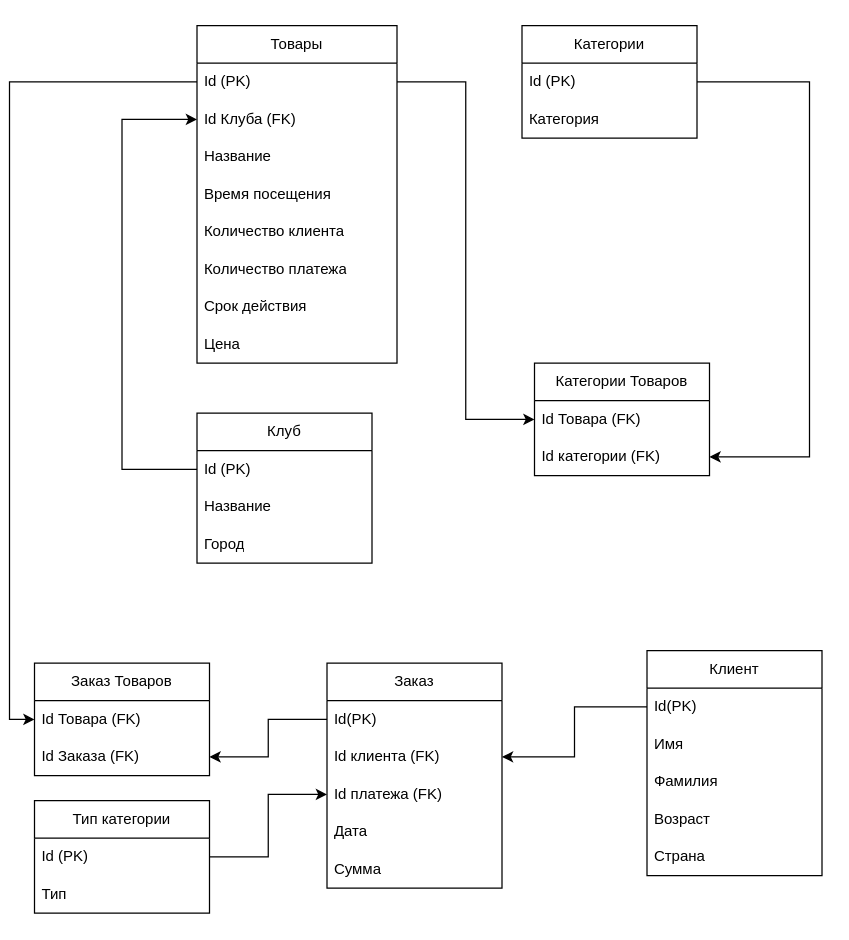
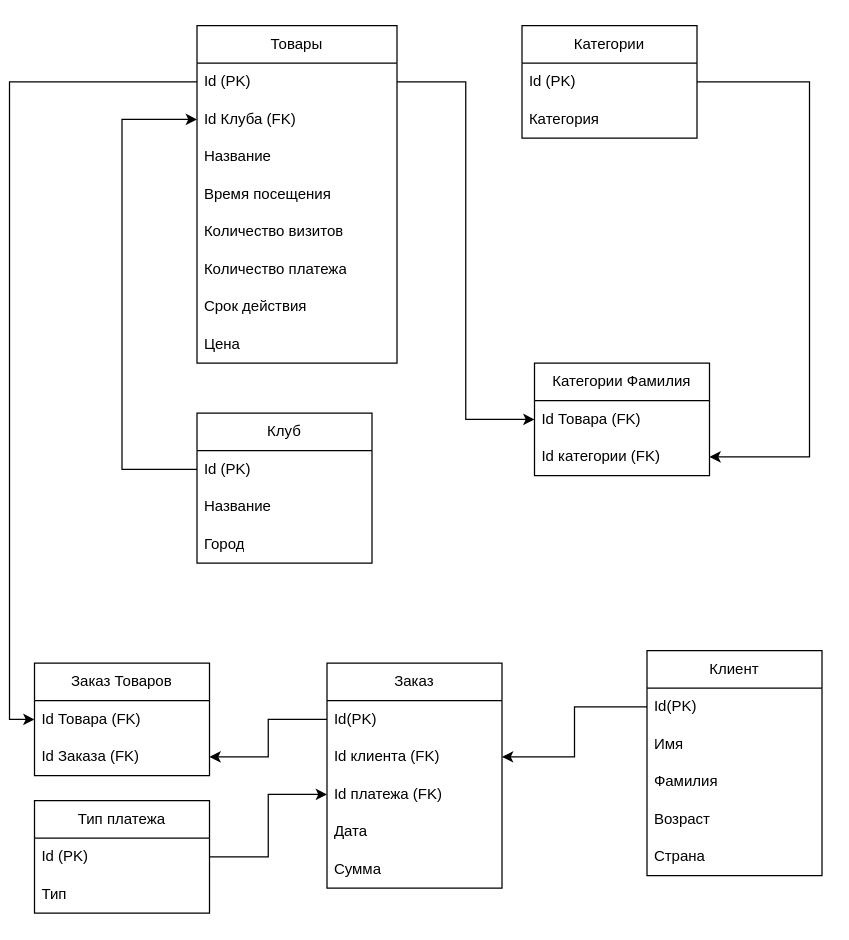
(278, 232) -> (278, 232)
(622, 382) -> (622, 382)
(122, 819) -> (122, 819)
